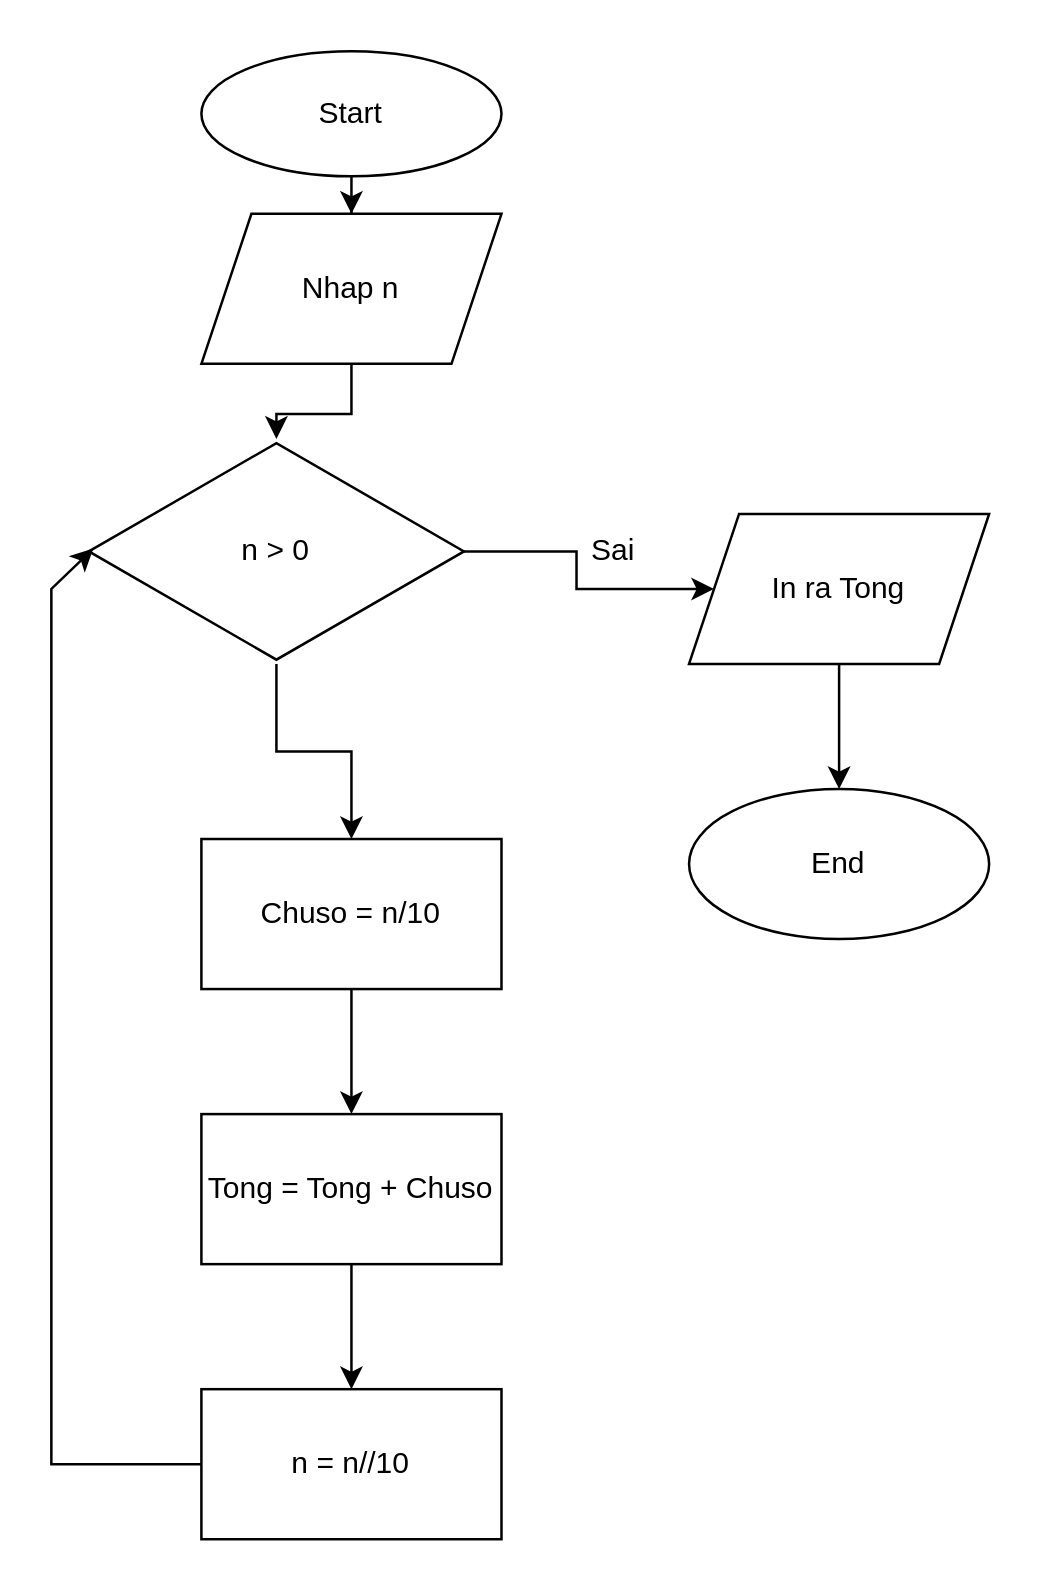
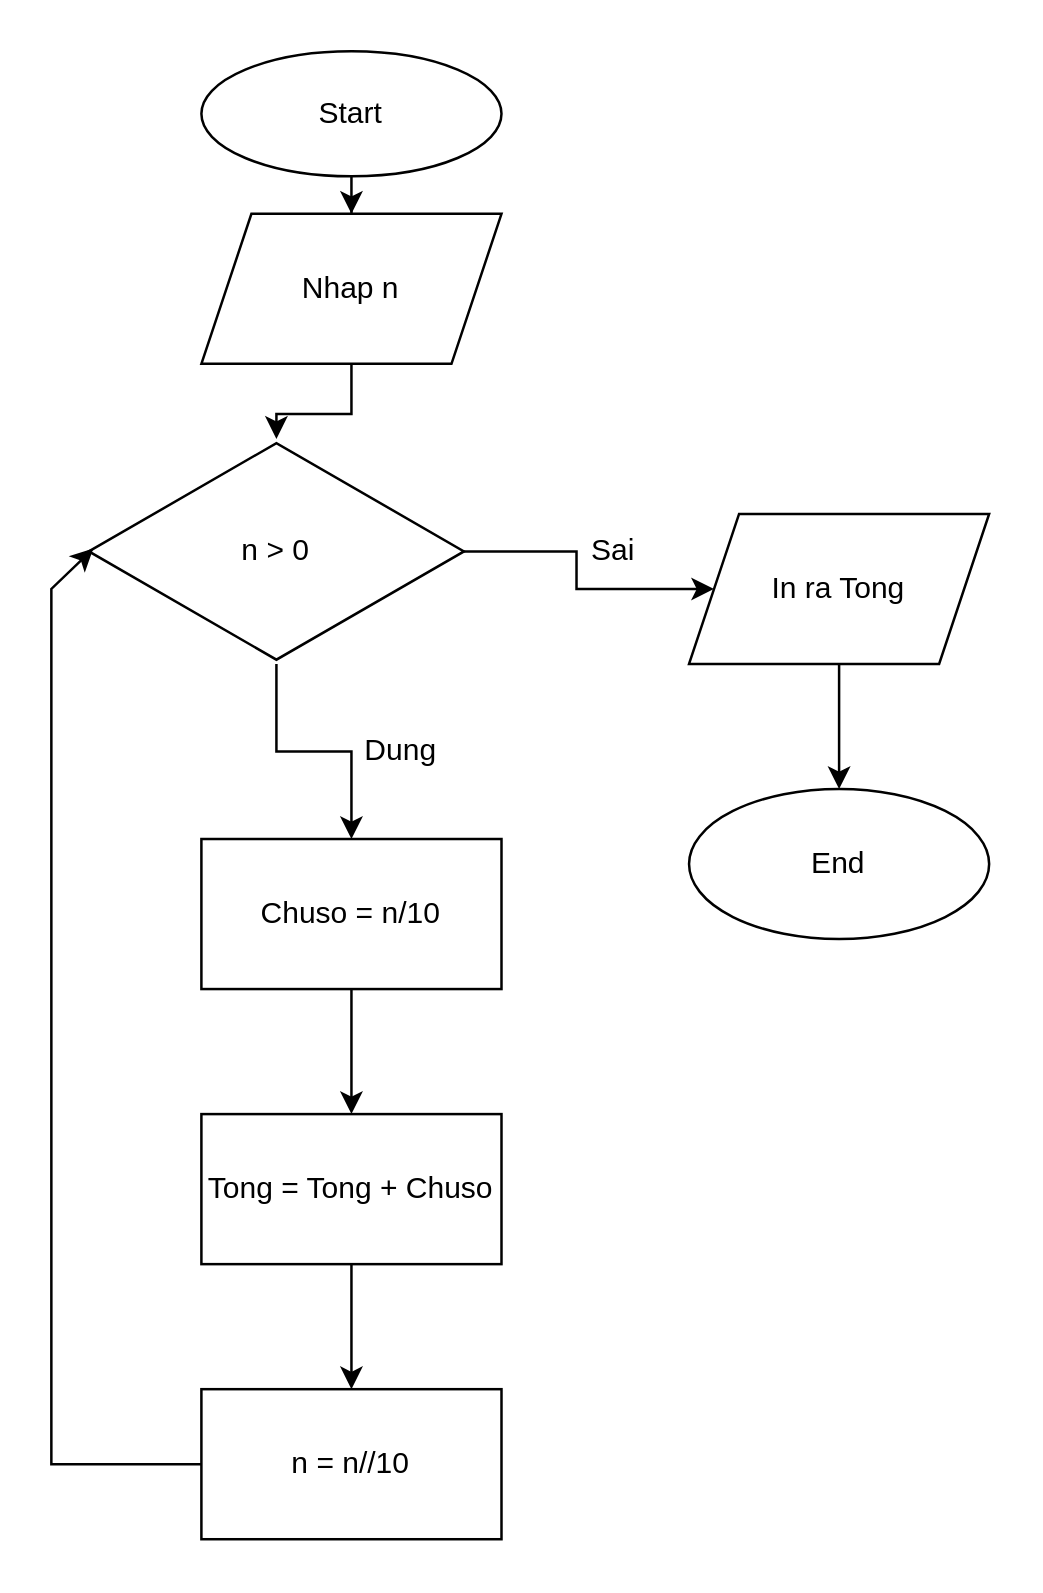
none -> (401, 751)
